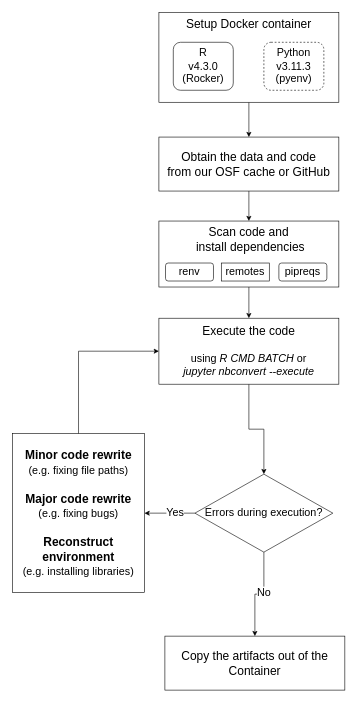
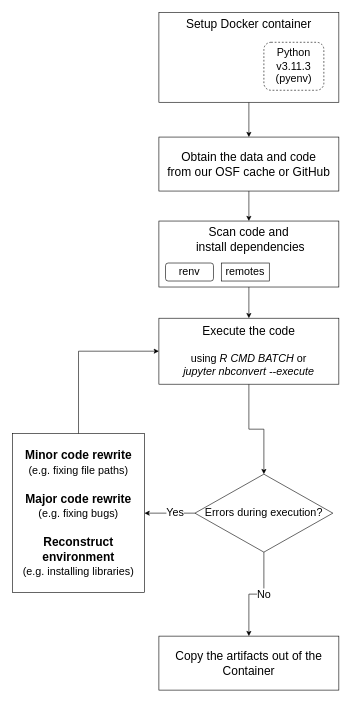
(203, 66) -> none
(303, 272) -> none
(255, 663) -> (249, 663)
